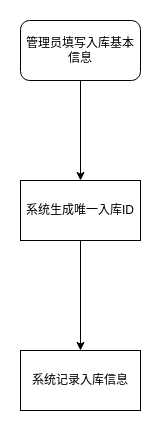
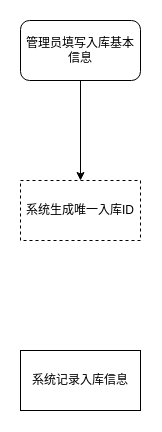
(81, 211) -> (81, 211)
(81, 292) -> none
